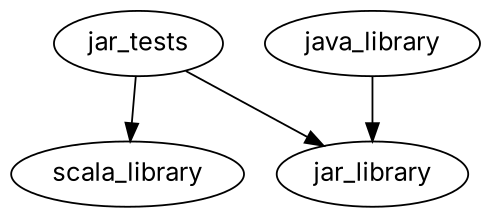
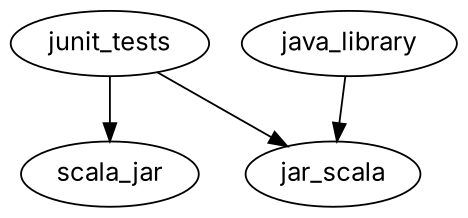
(138, 44) -> (110, 44)
(128, 174) -> (110, 174)
(372, 174) -> (333, 174)
